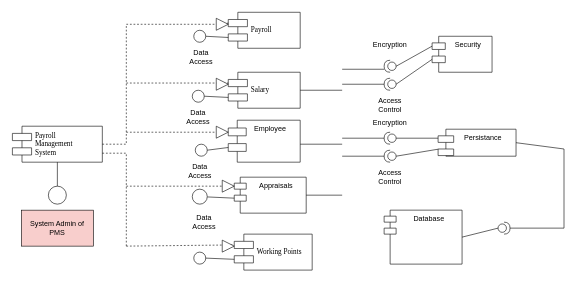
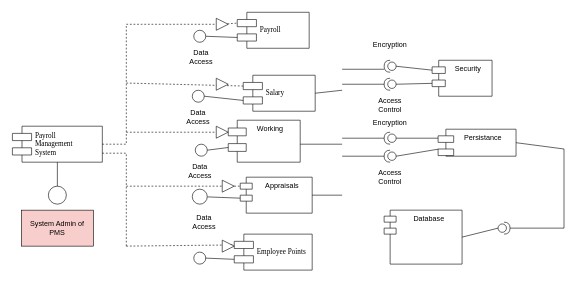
(264, 30) -> (273, 30)
(462, 54) -> (462, 78)
(264, 90) -> (279, 93)
(270, 128) -> (270, 128)
(270, 195) -> (276, 195)
(283, 252) -> (285, 252)
